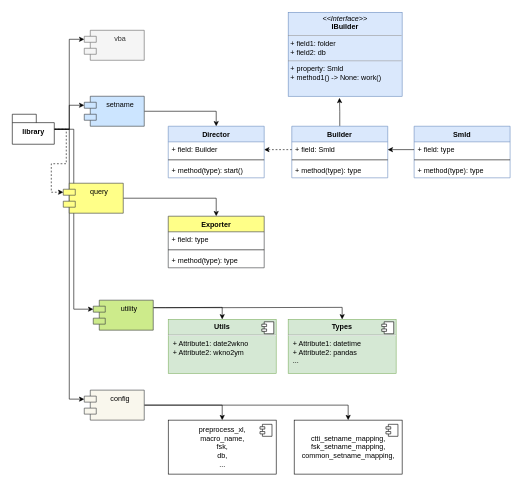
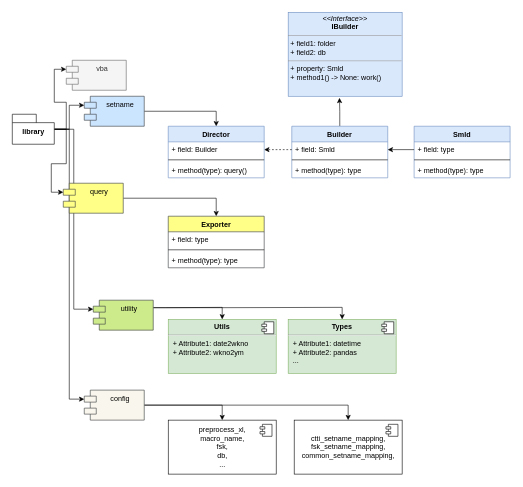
(114, 45) -> (96, 75)
(57, 164) -> (57, 164)
(215, 170) -> (215, 170)
